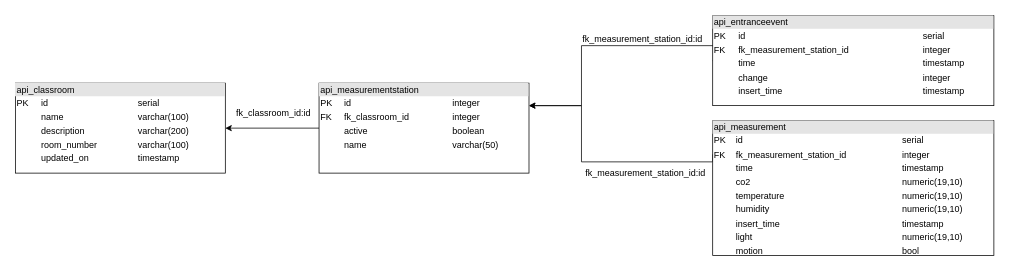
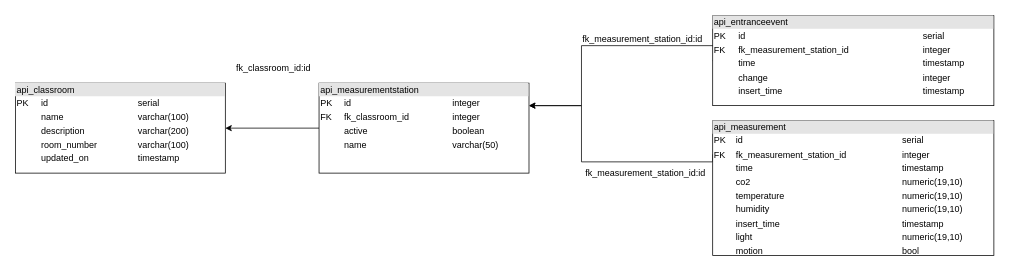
(273, 113) -> (273, 68)
